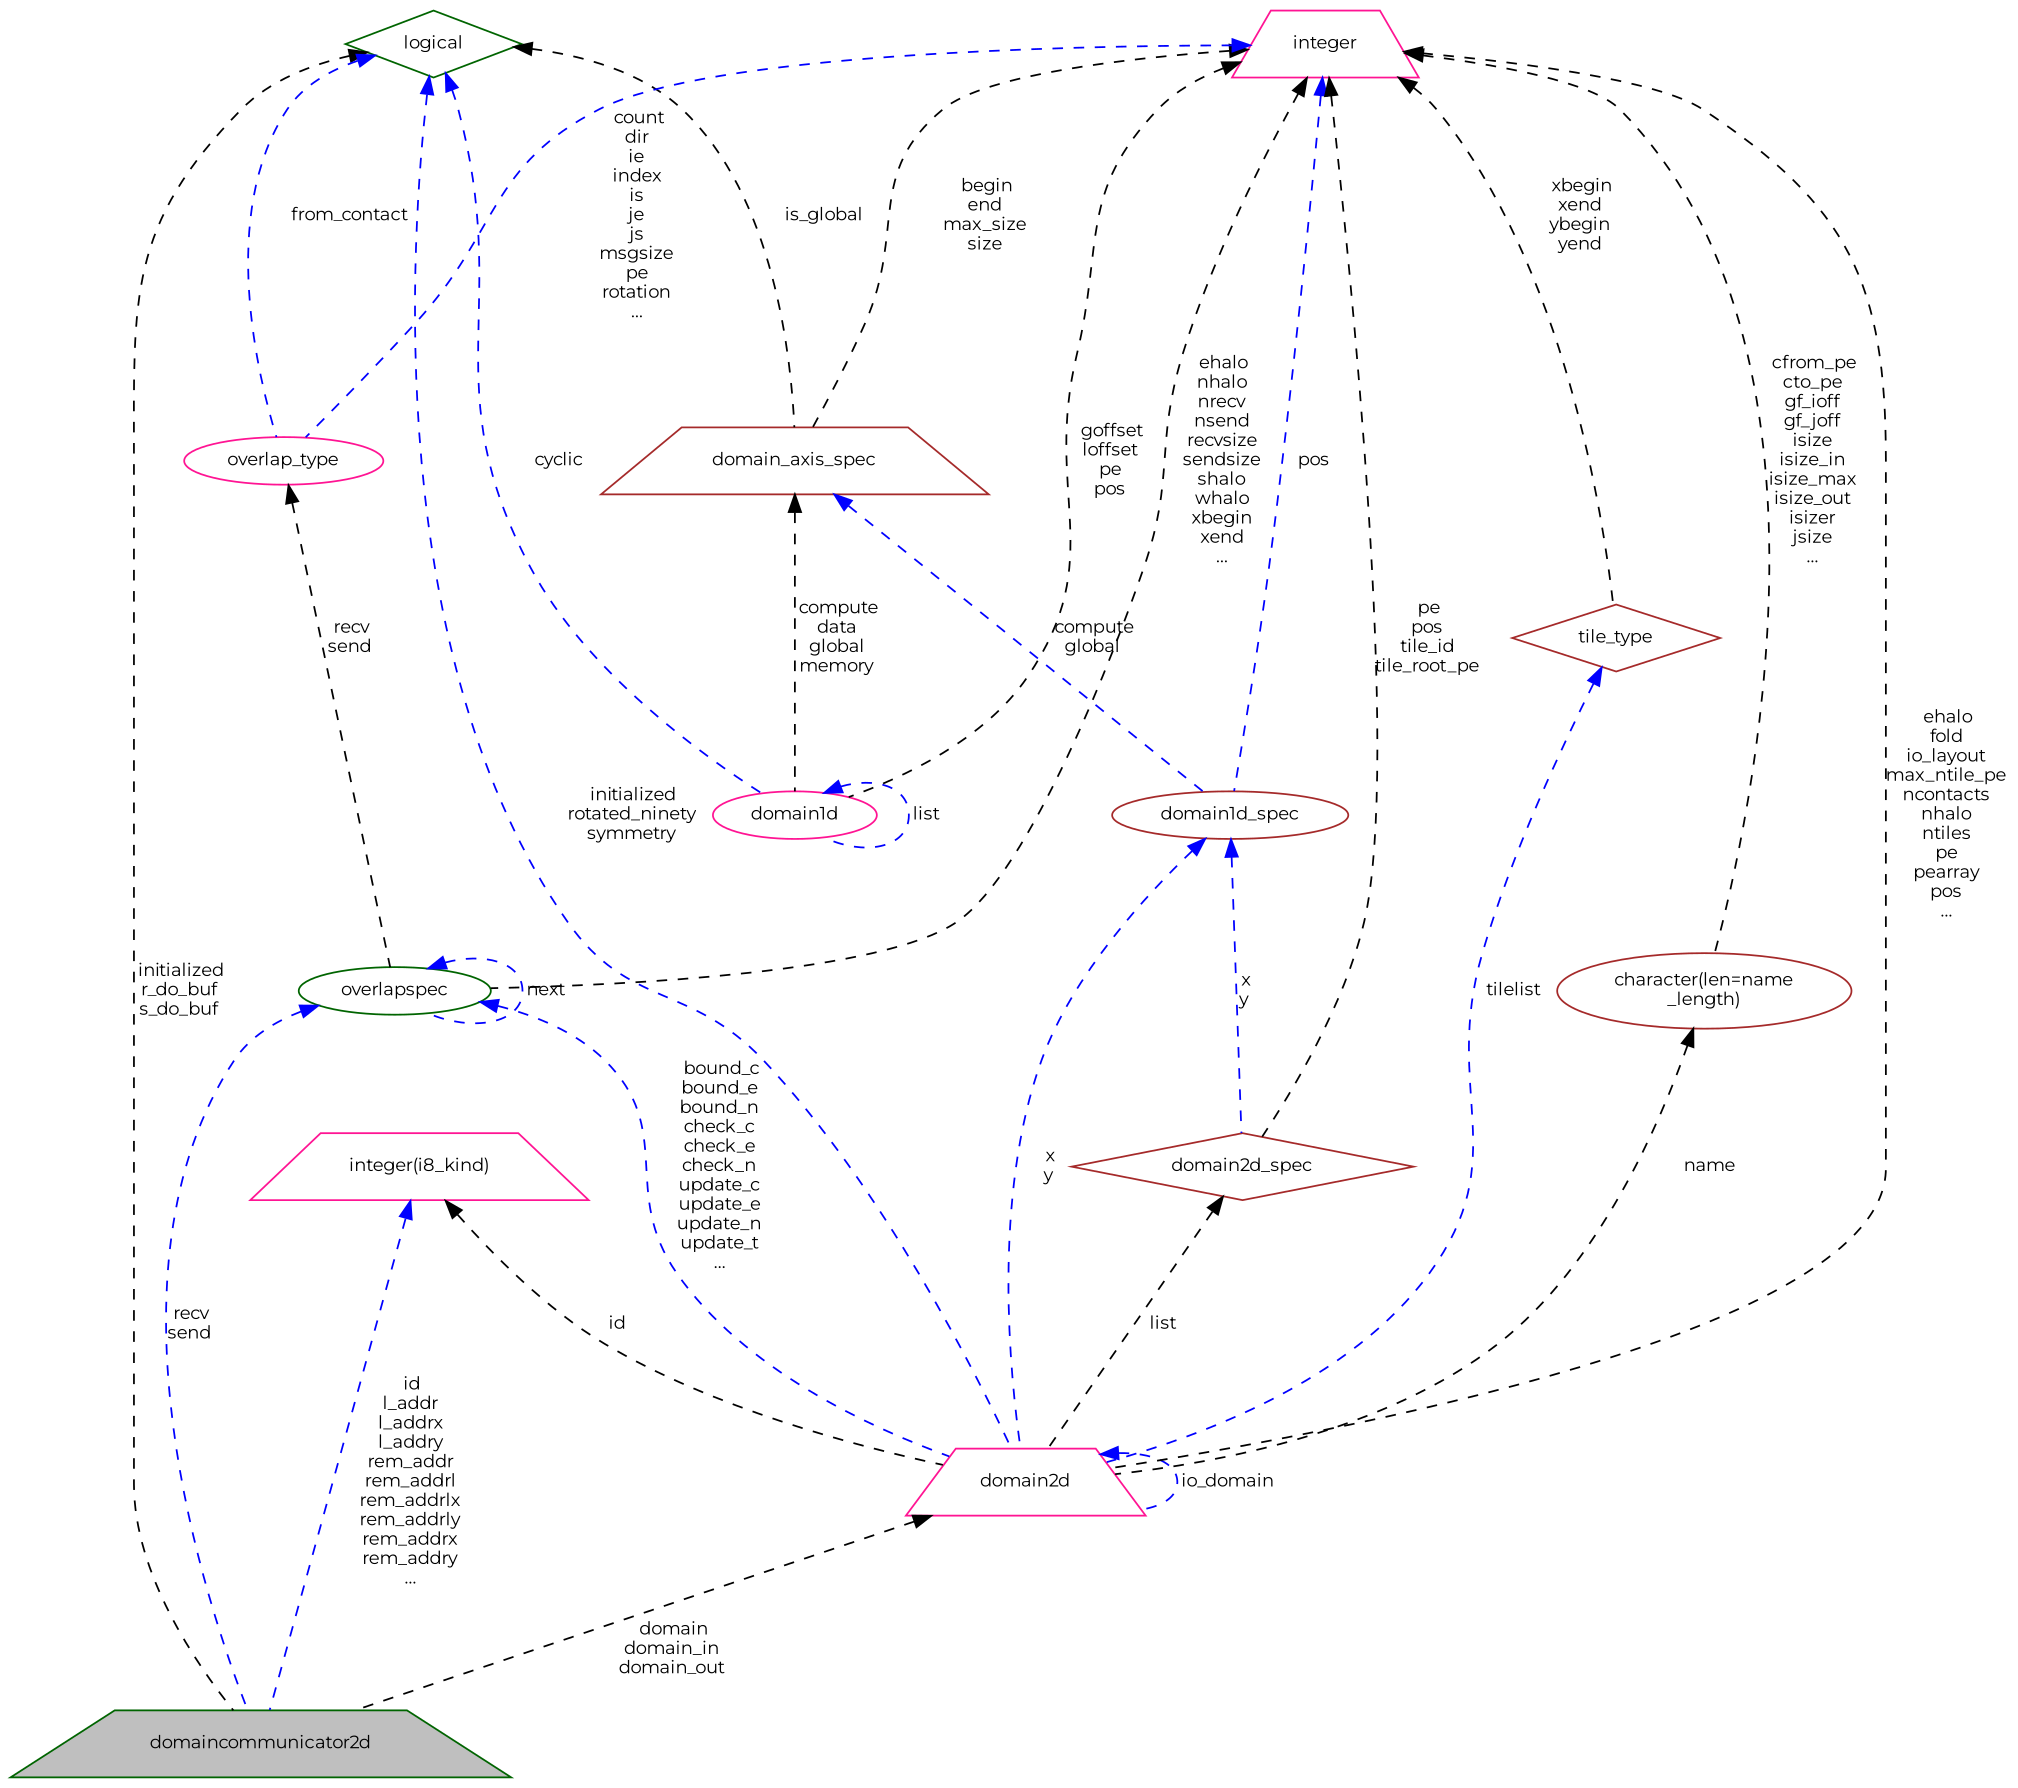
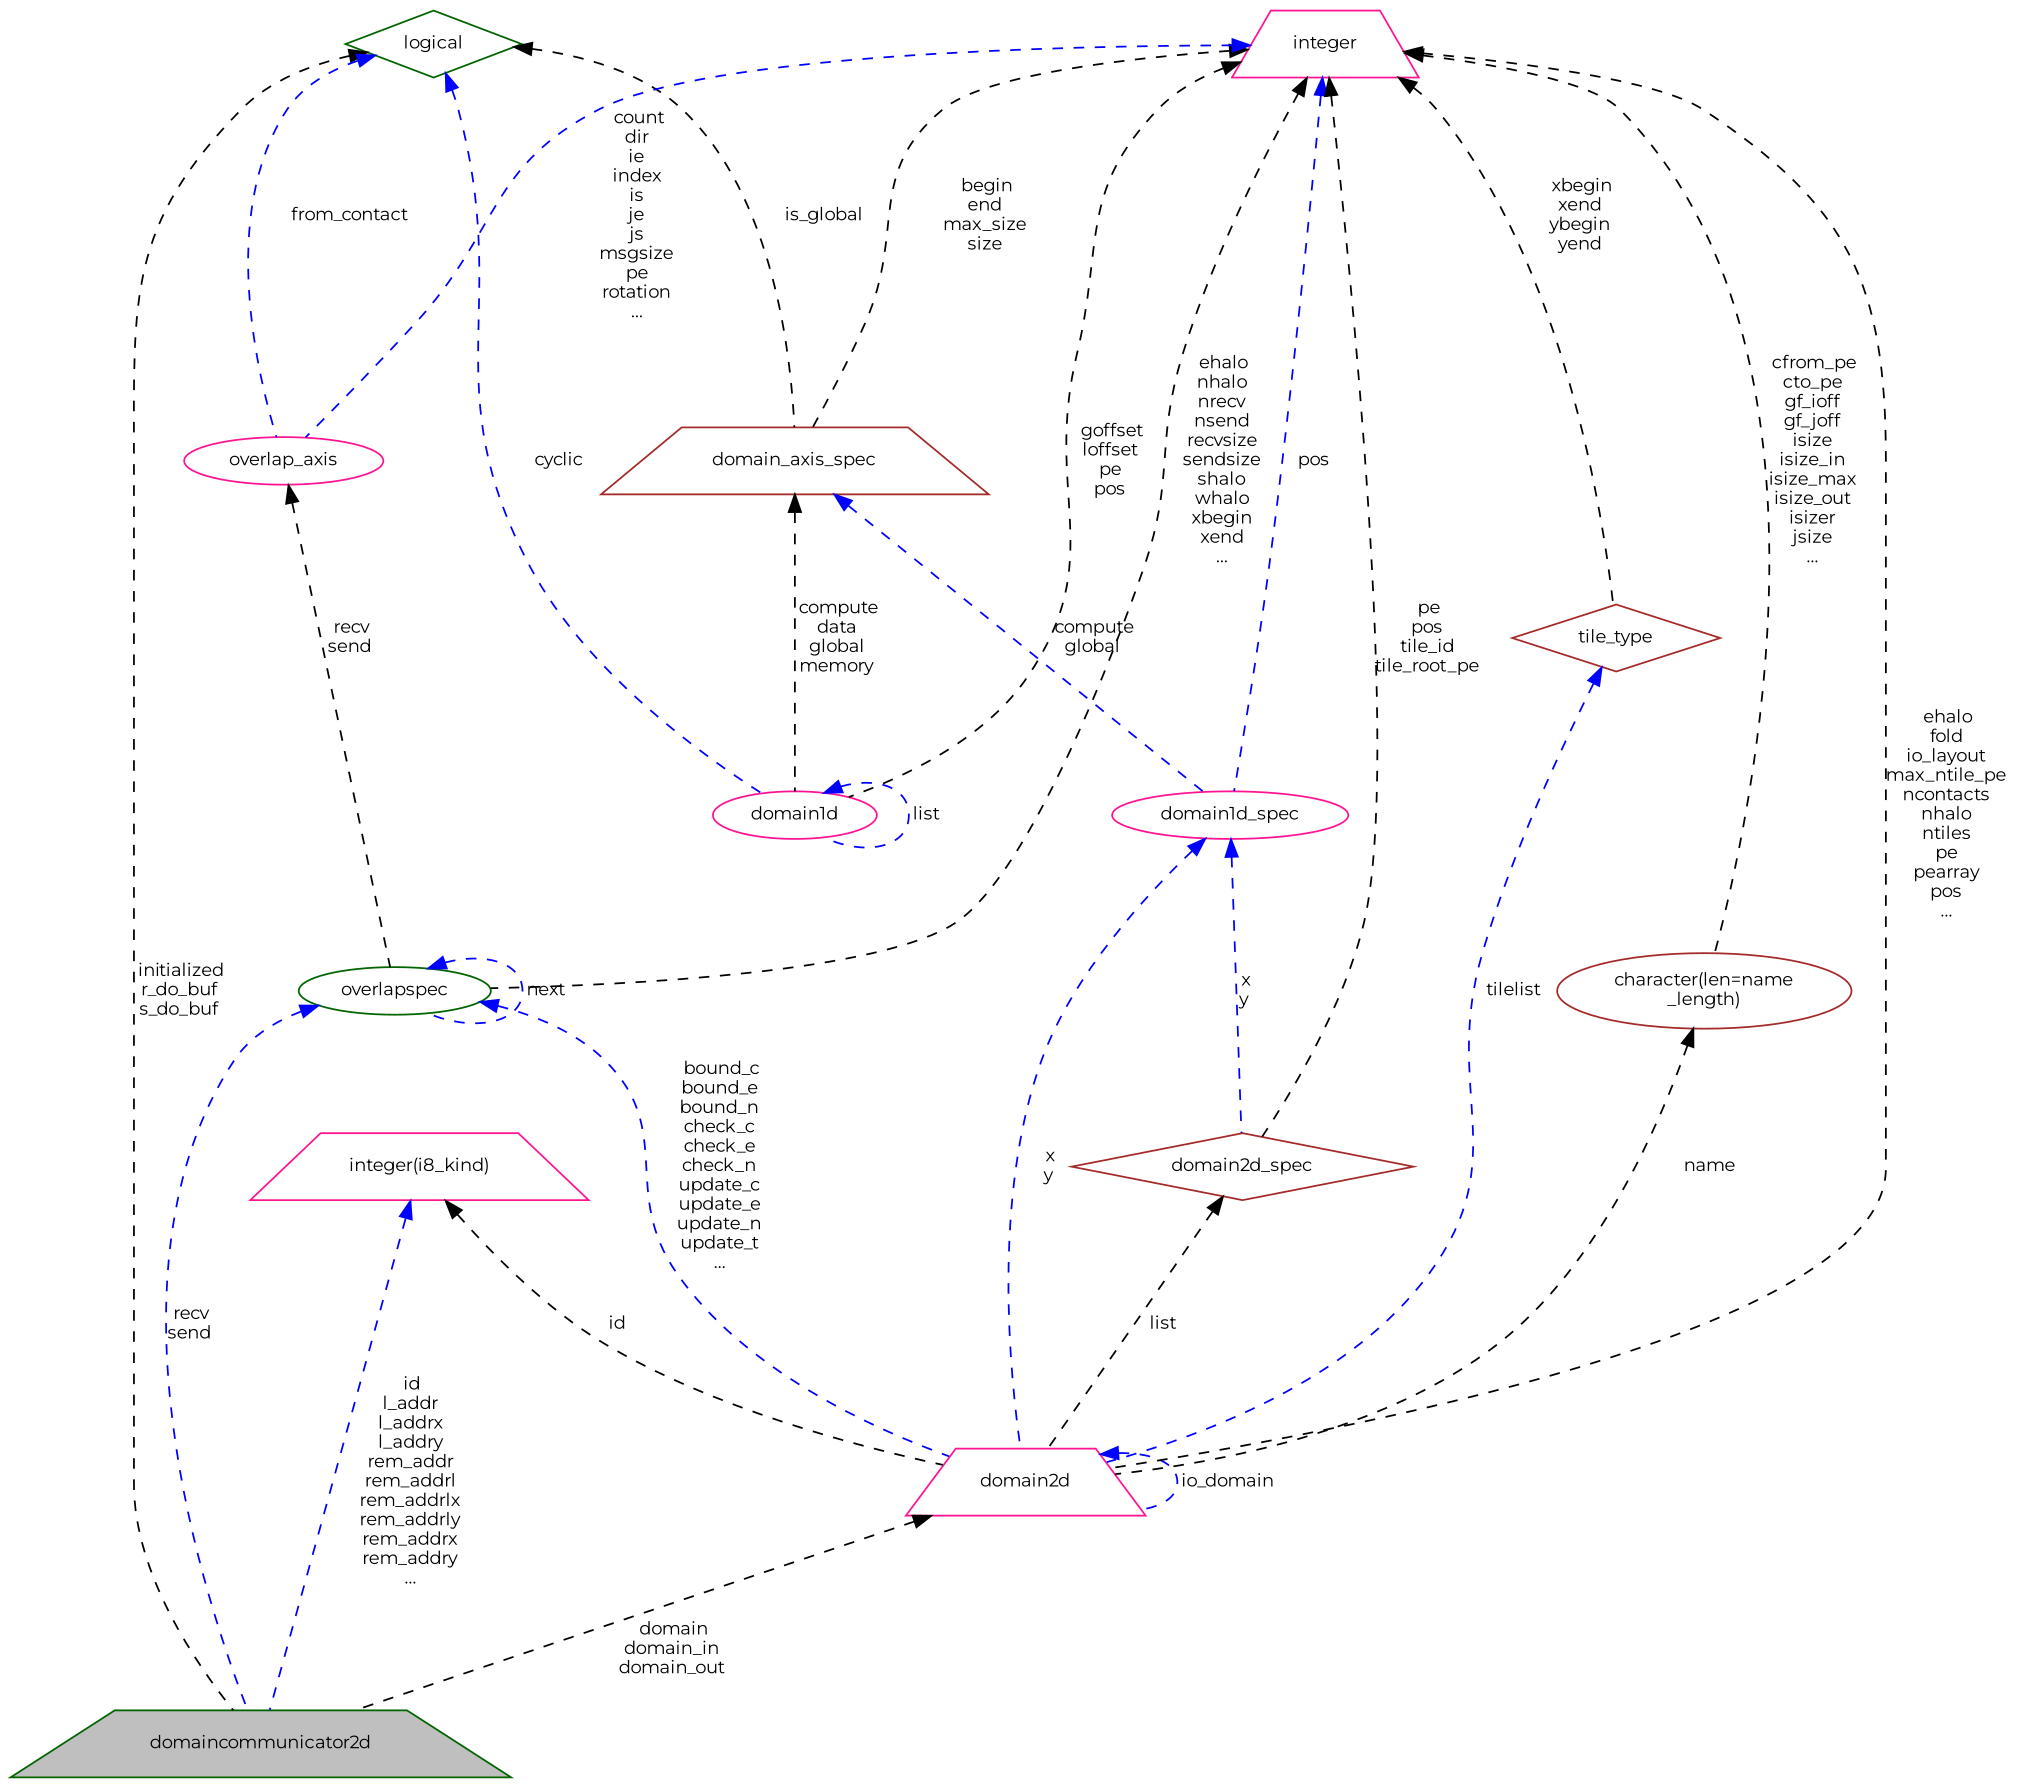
(284, 461) -> (284, 461)
(1230, 815) -> (1230, 815)
(530, 856) -> none
